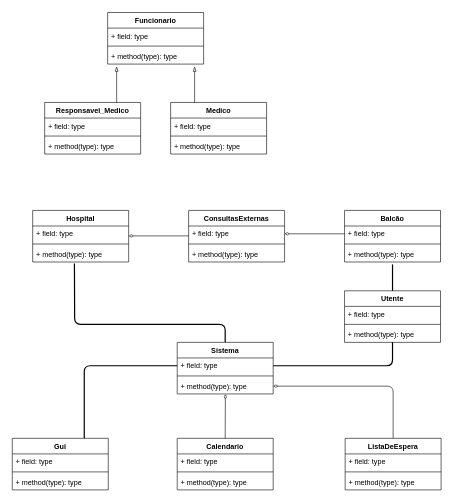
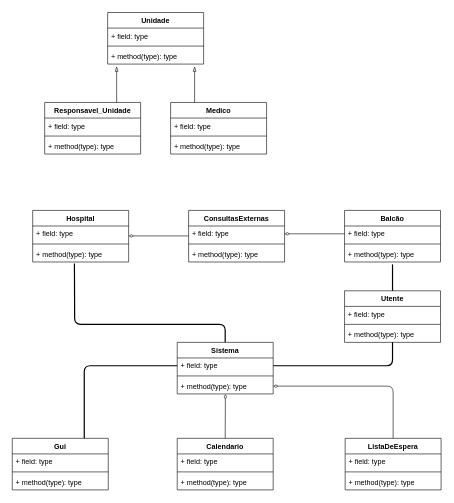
(155, 20) -> (155, 20)
(92, 110) -> (92, 110)
